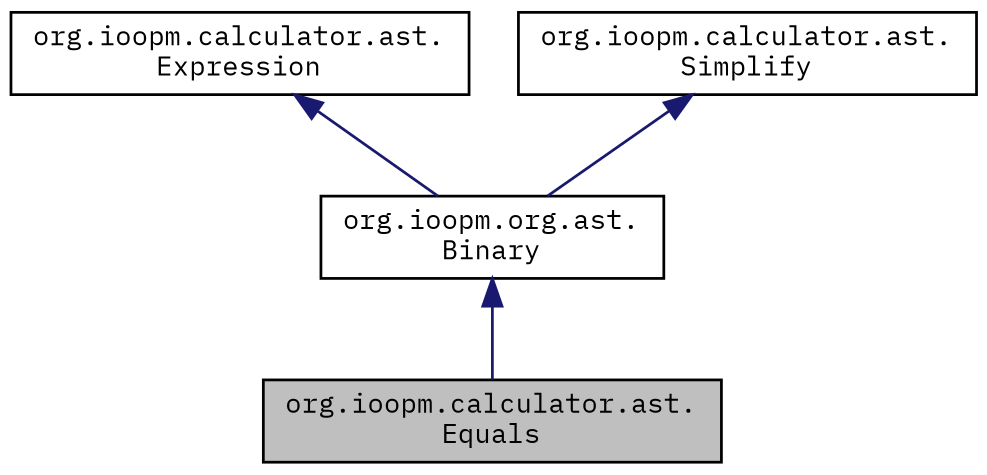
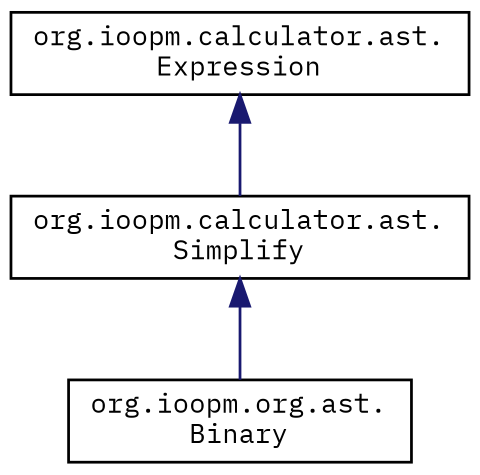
(378, 154) -> (240, 160)
(492, 421) -> none
